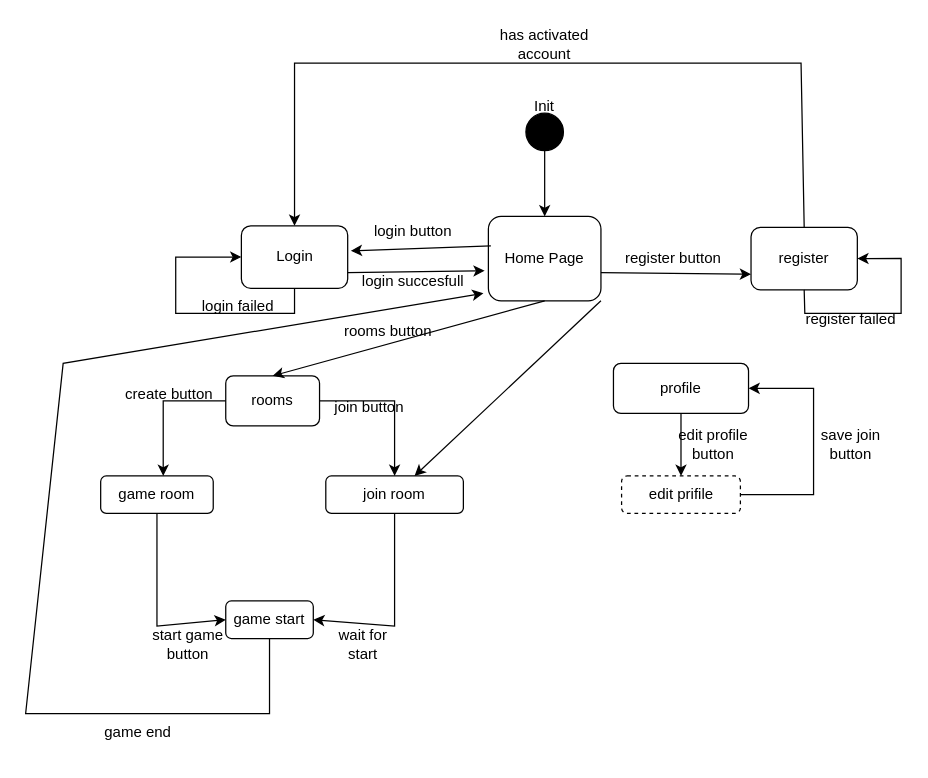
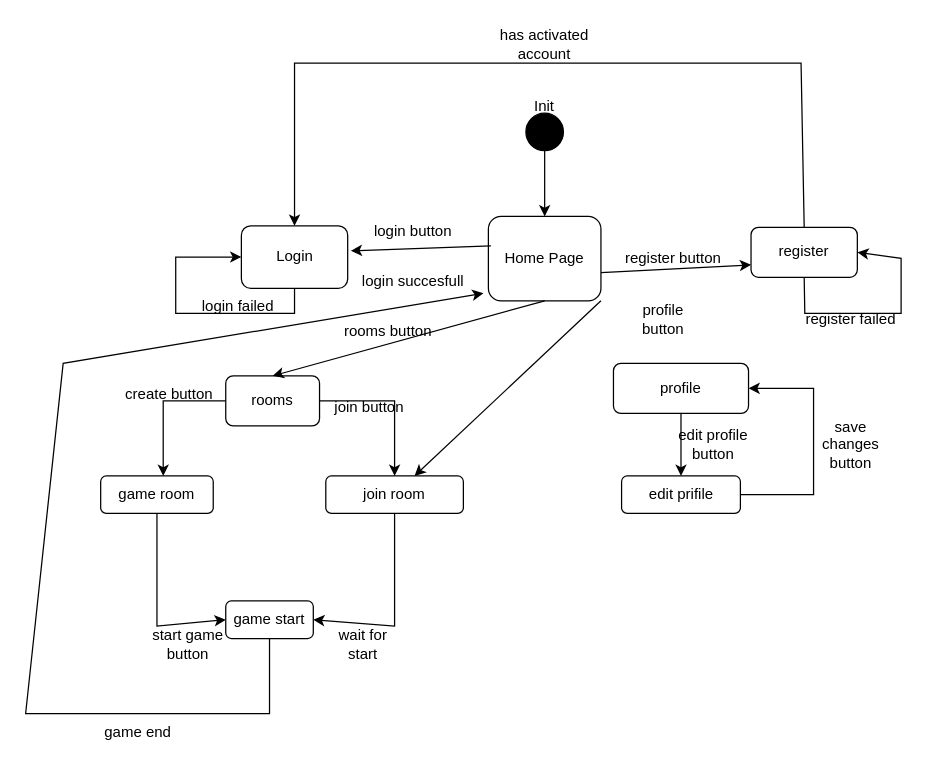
(804, 258) -> (804, 252)
(412, 272) -> none
none -> (663, 319)
(851, 444) -> (851, 444)
(681, 494) -> (681, 494)
